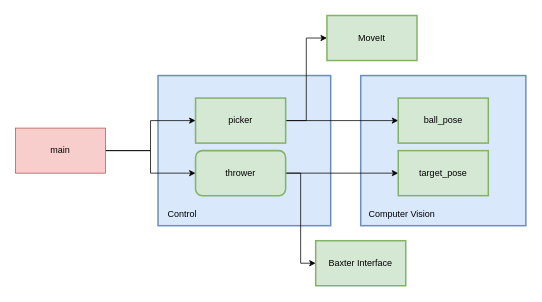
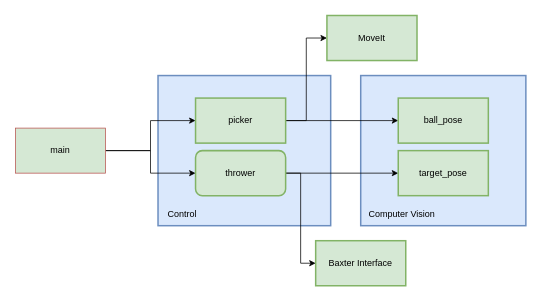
(60, 150) -> (60, 150)
